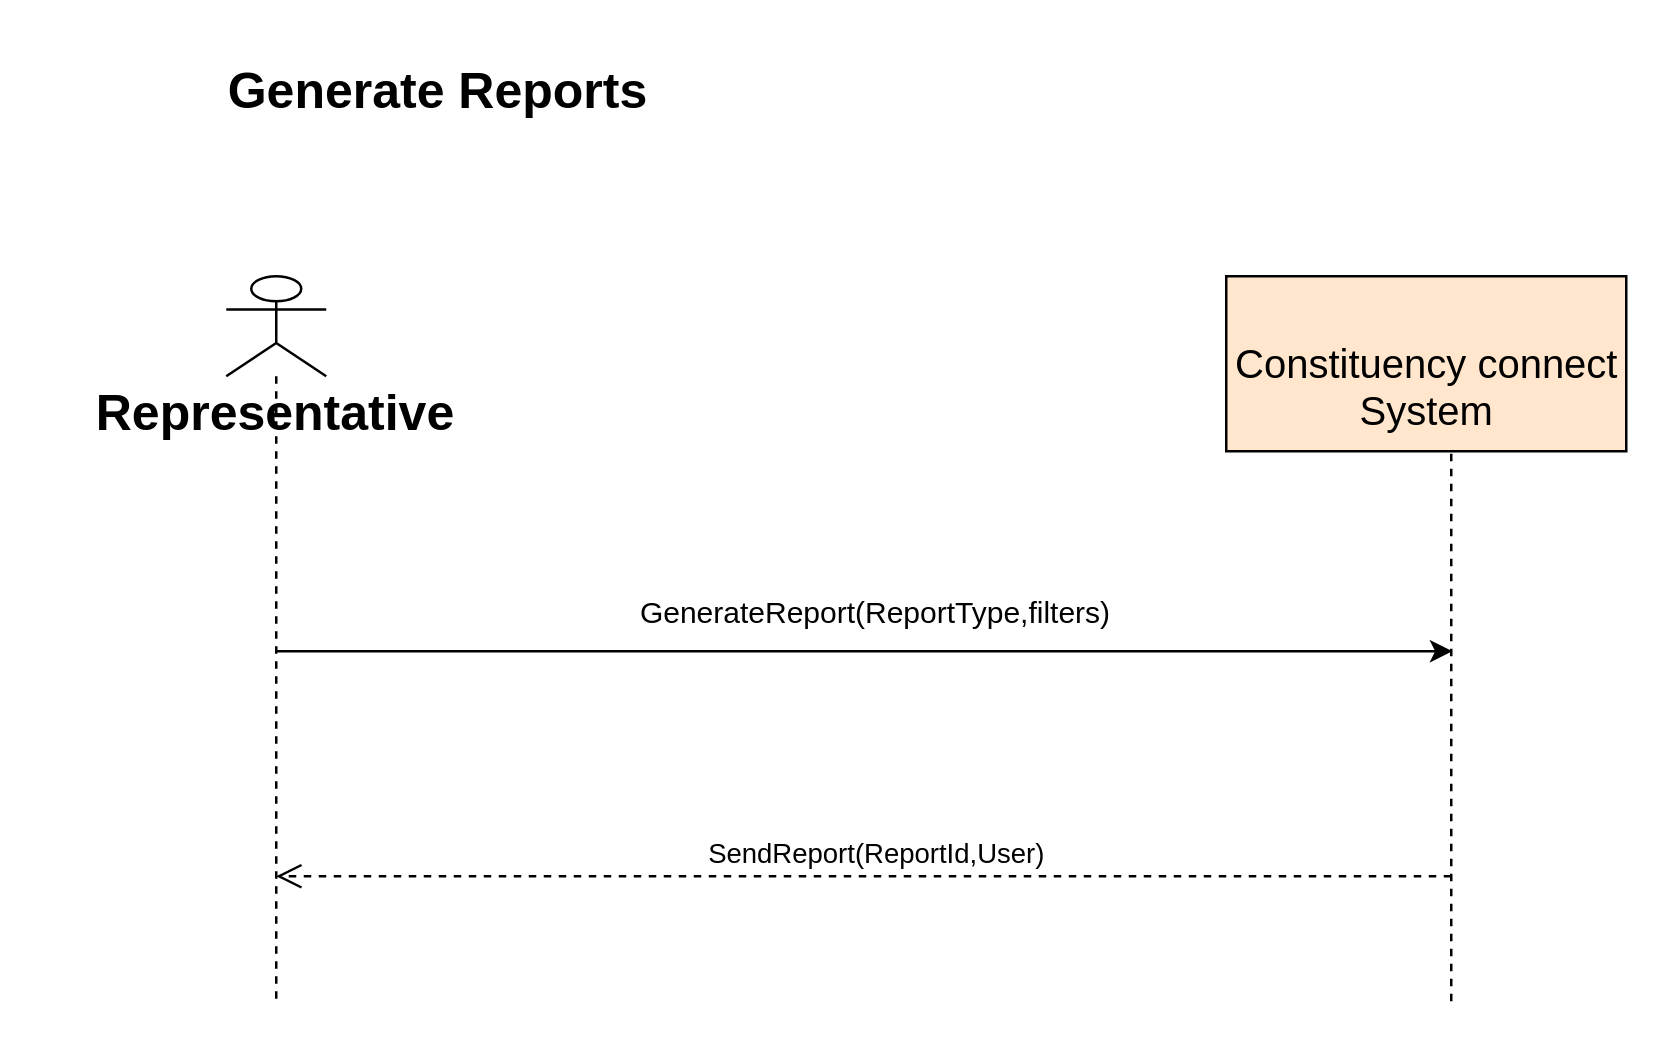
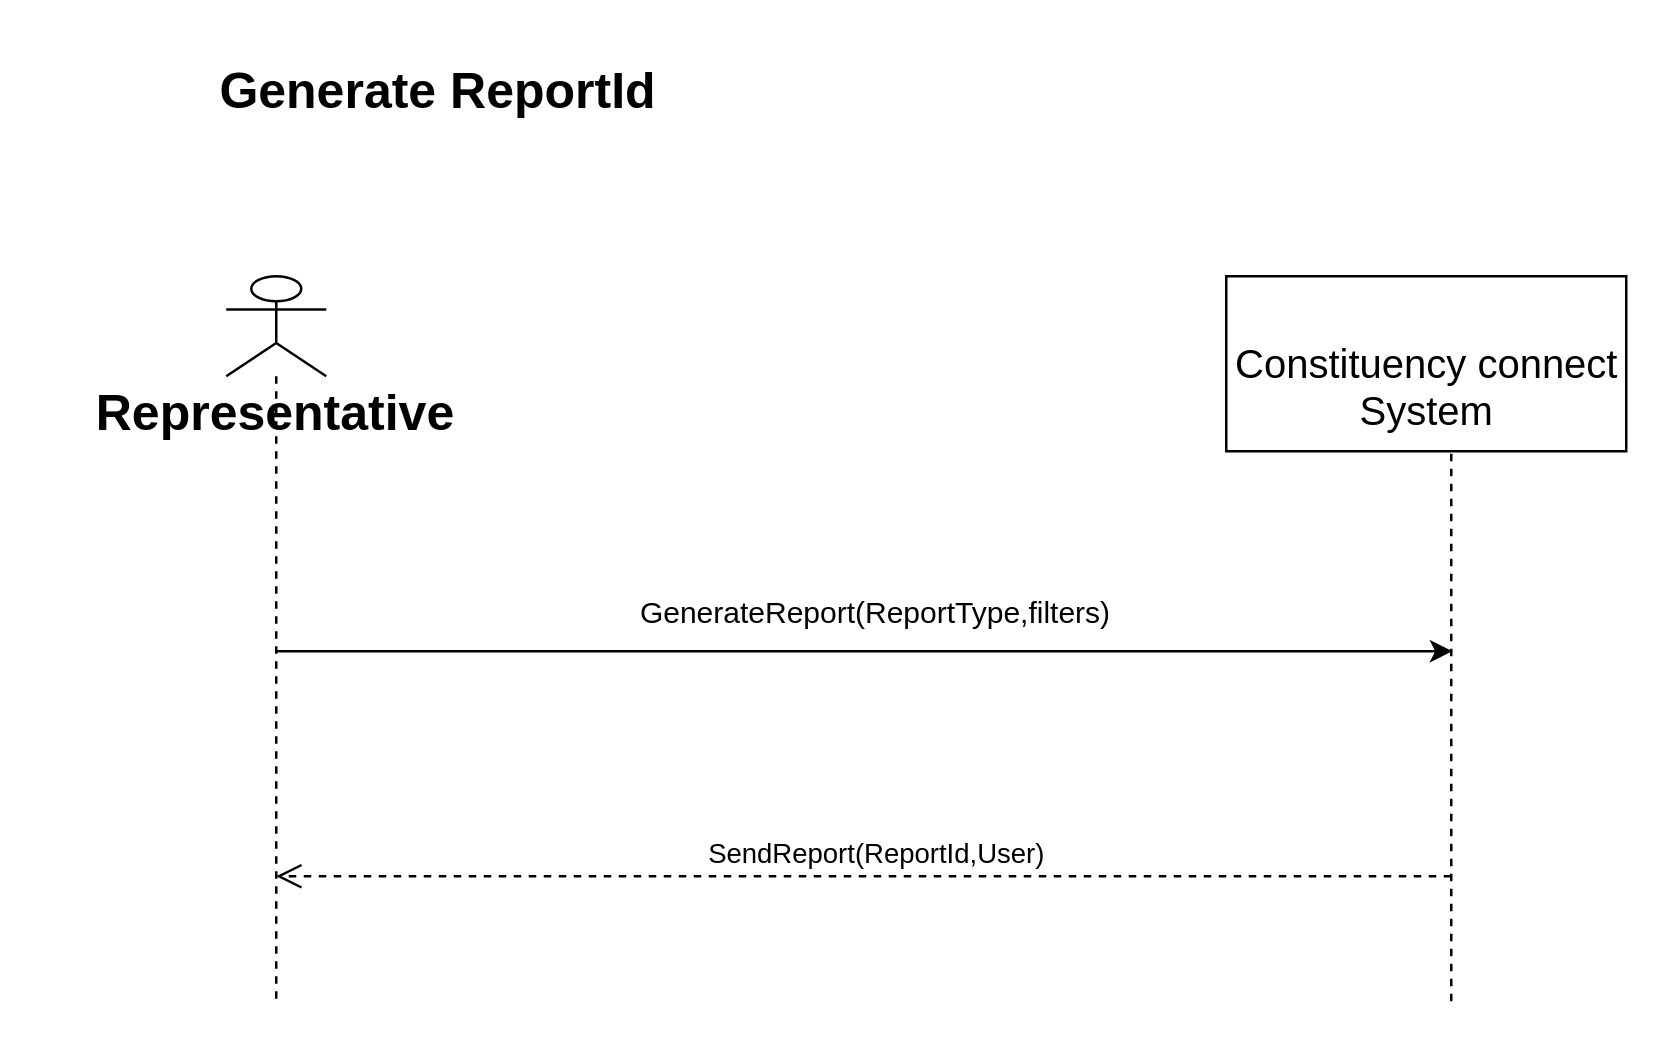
(439, 89) -> (439, 89)
(1426, 364) -> (1426, 364)
